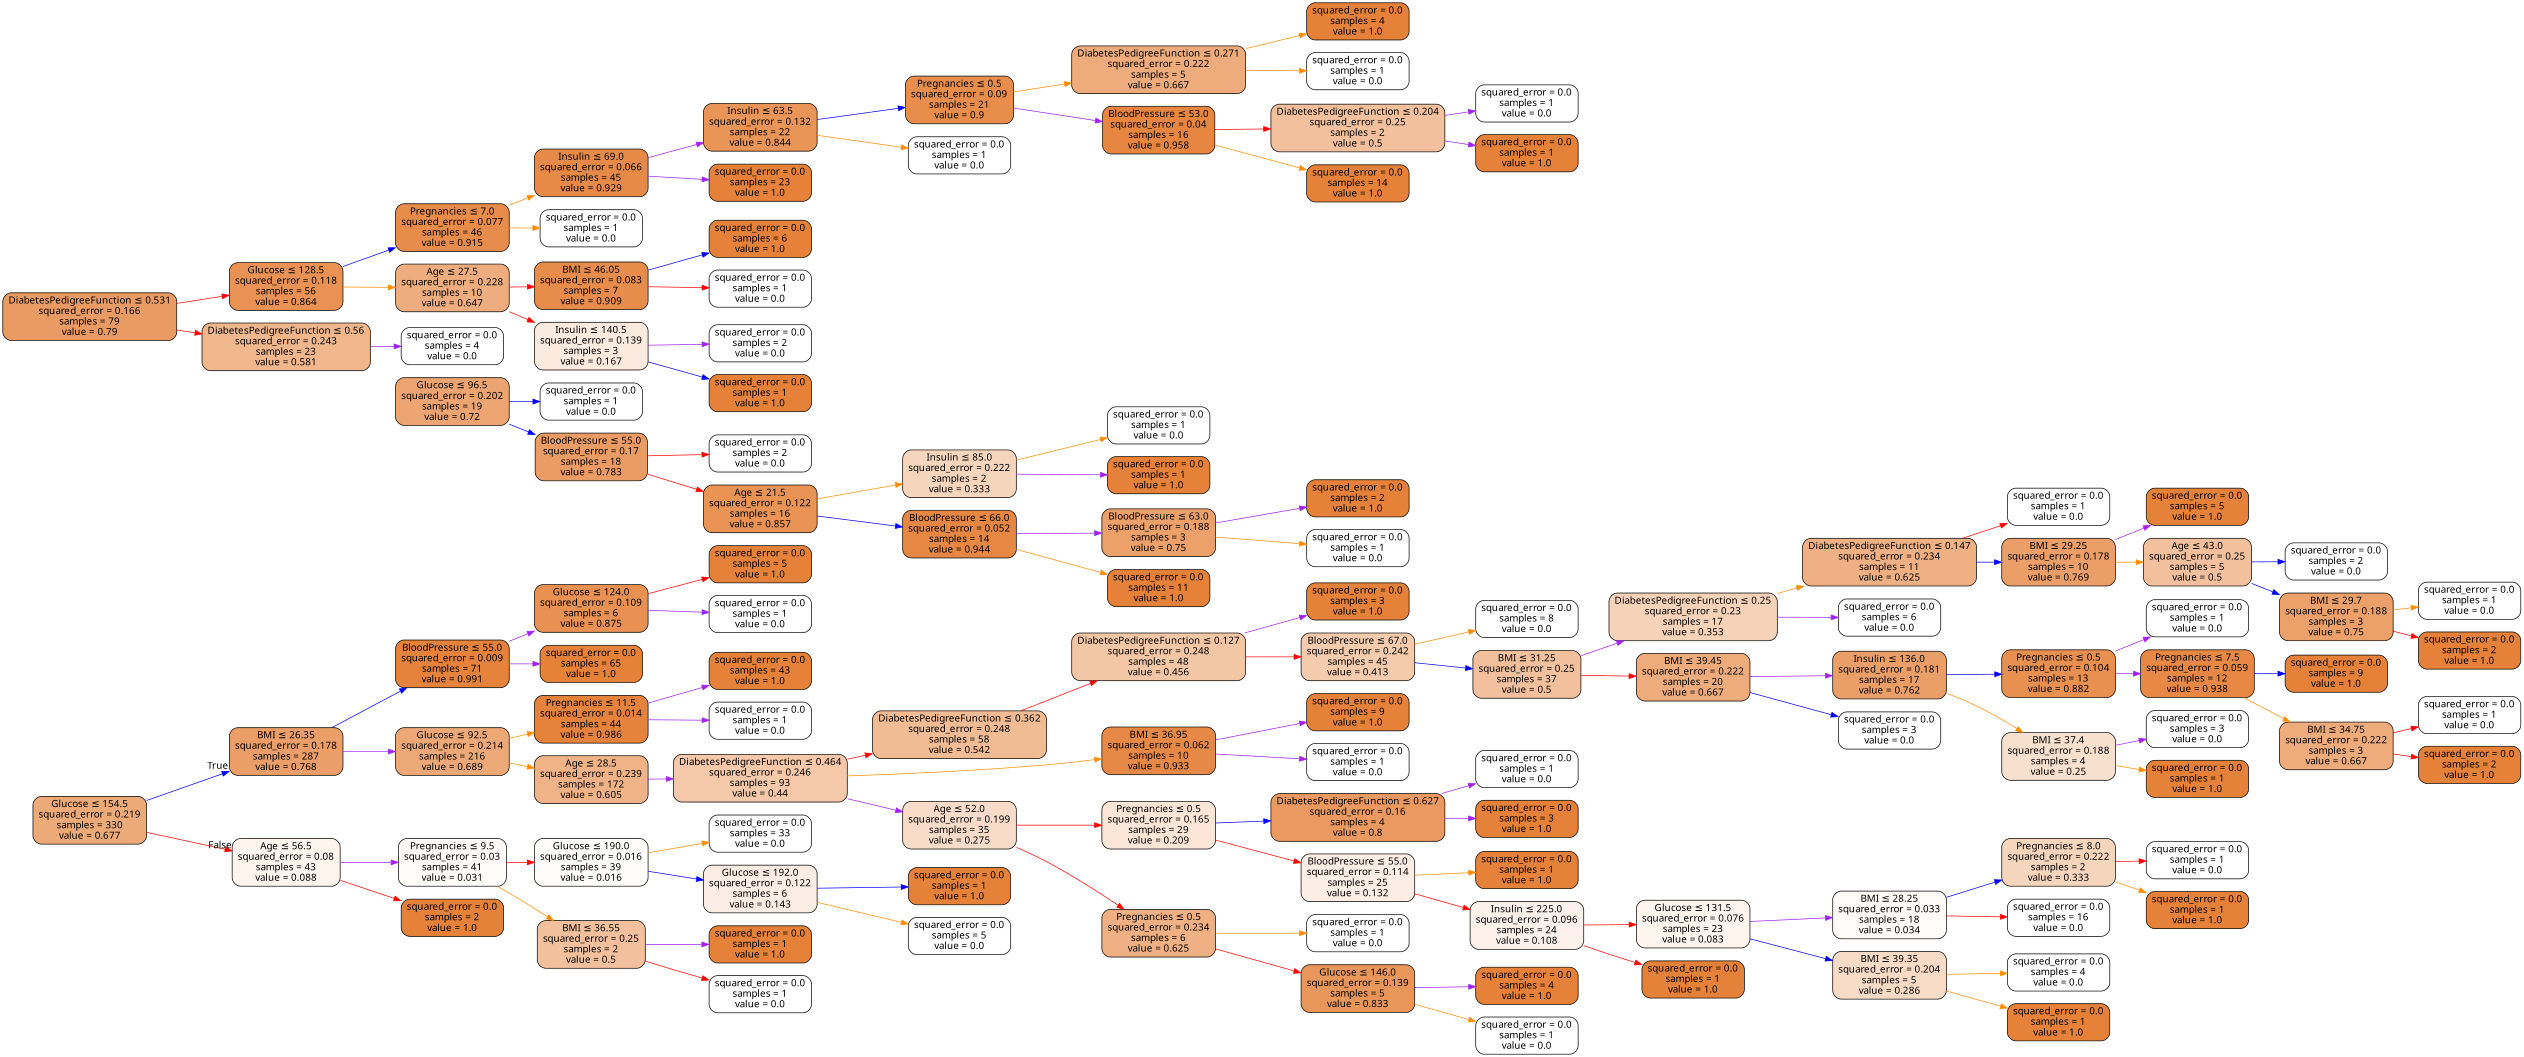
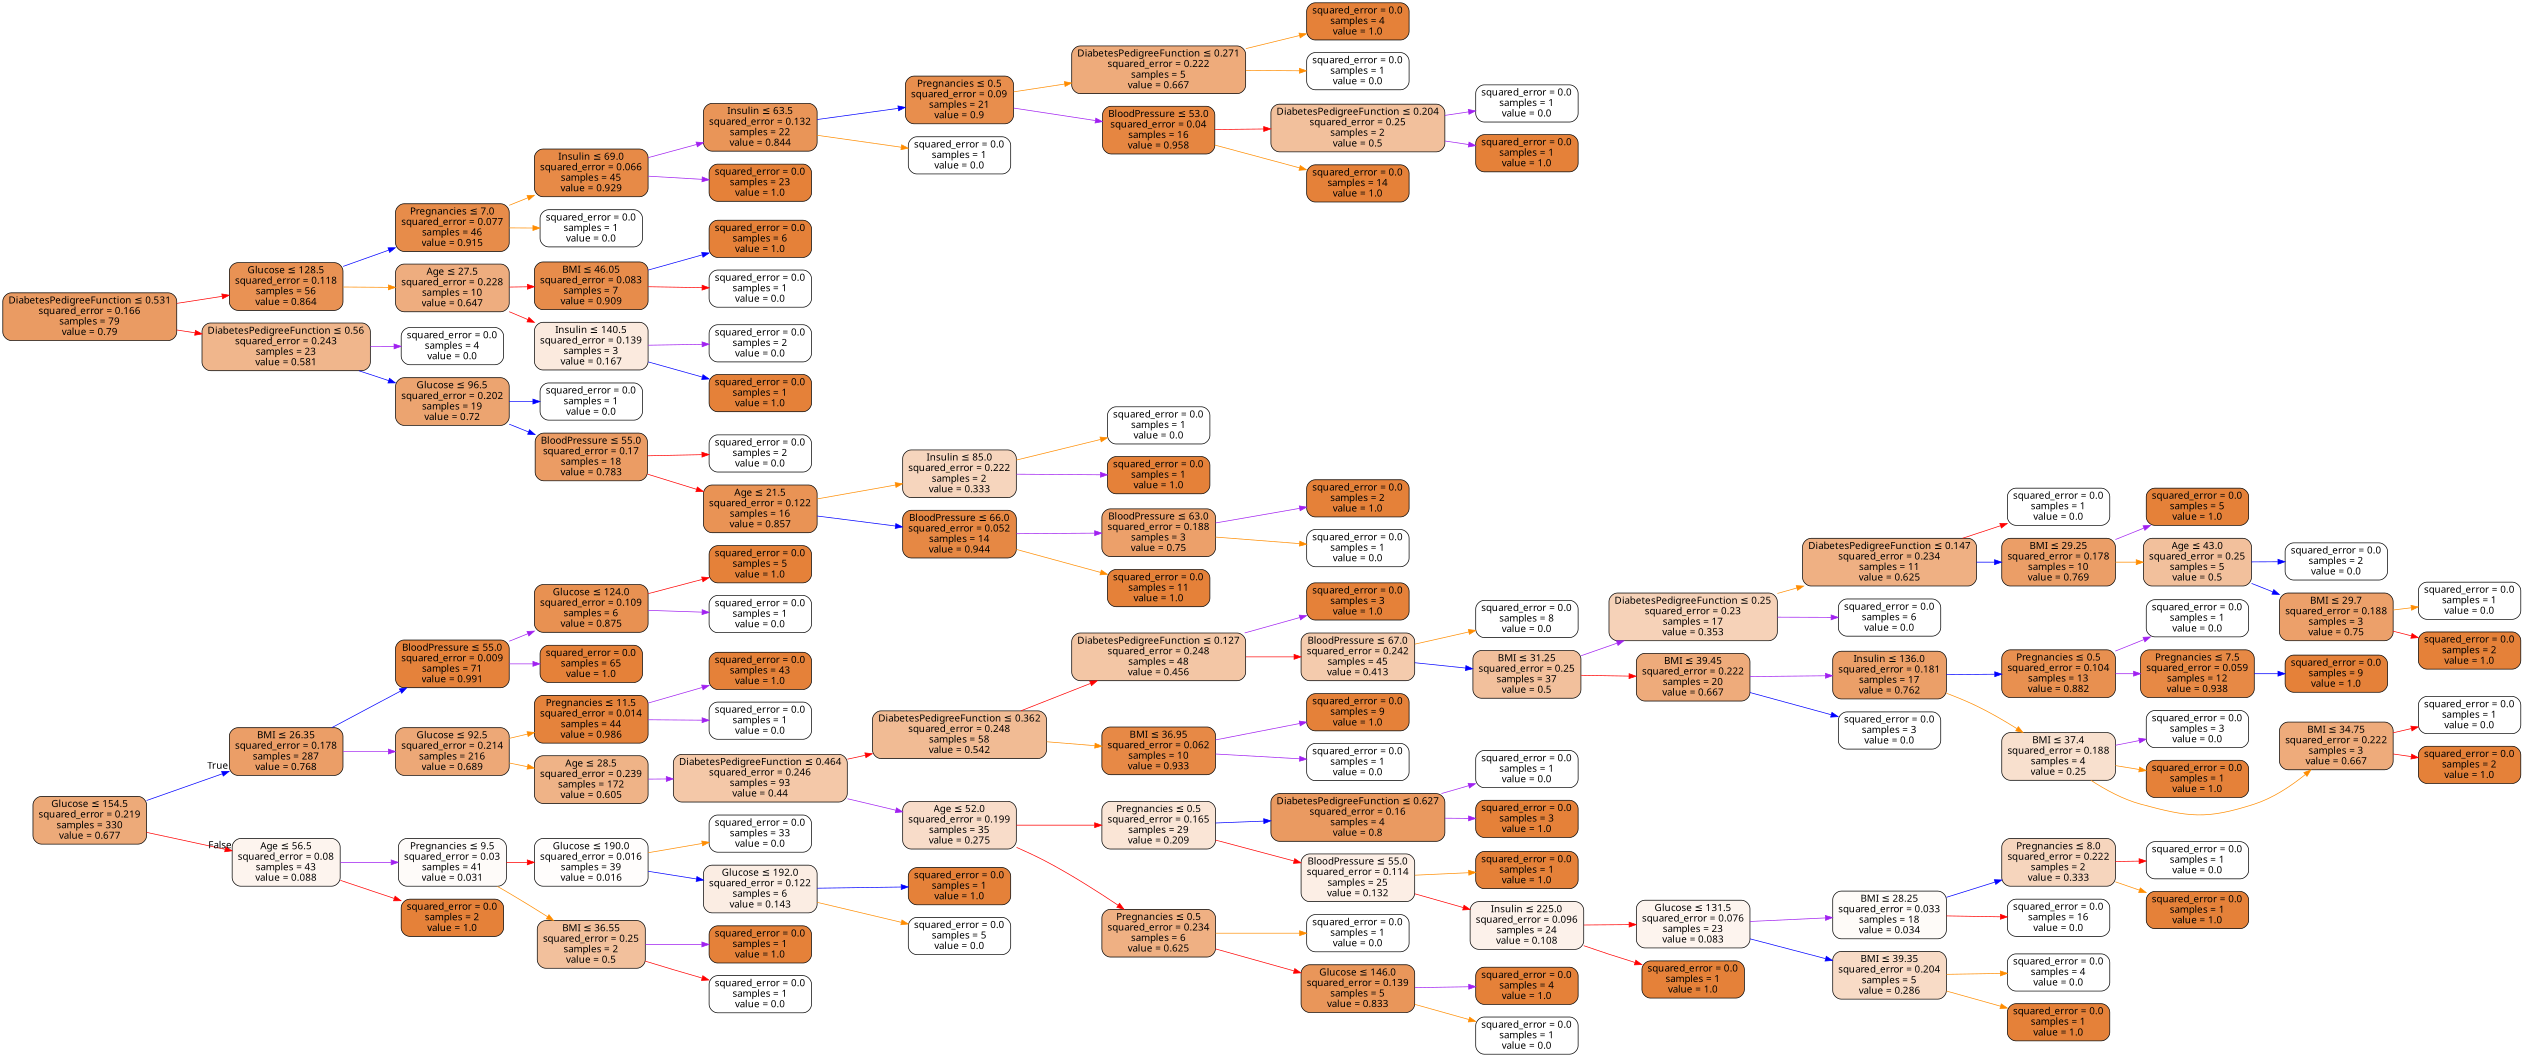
none -> (374, 376)
(2264, 708) -> (2200, 815)
(971, 770) -> (1071, 744)
